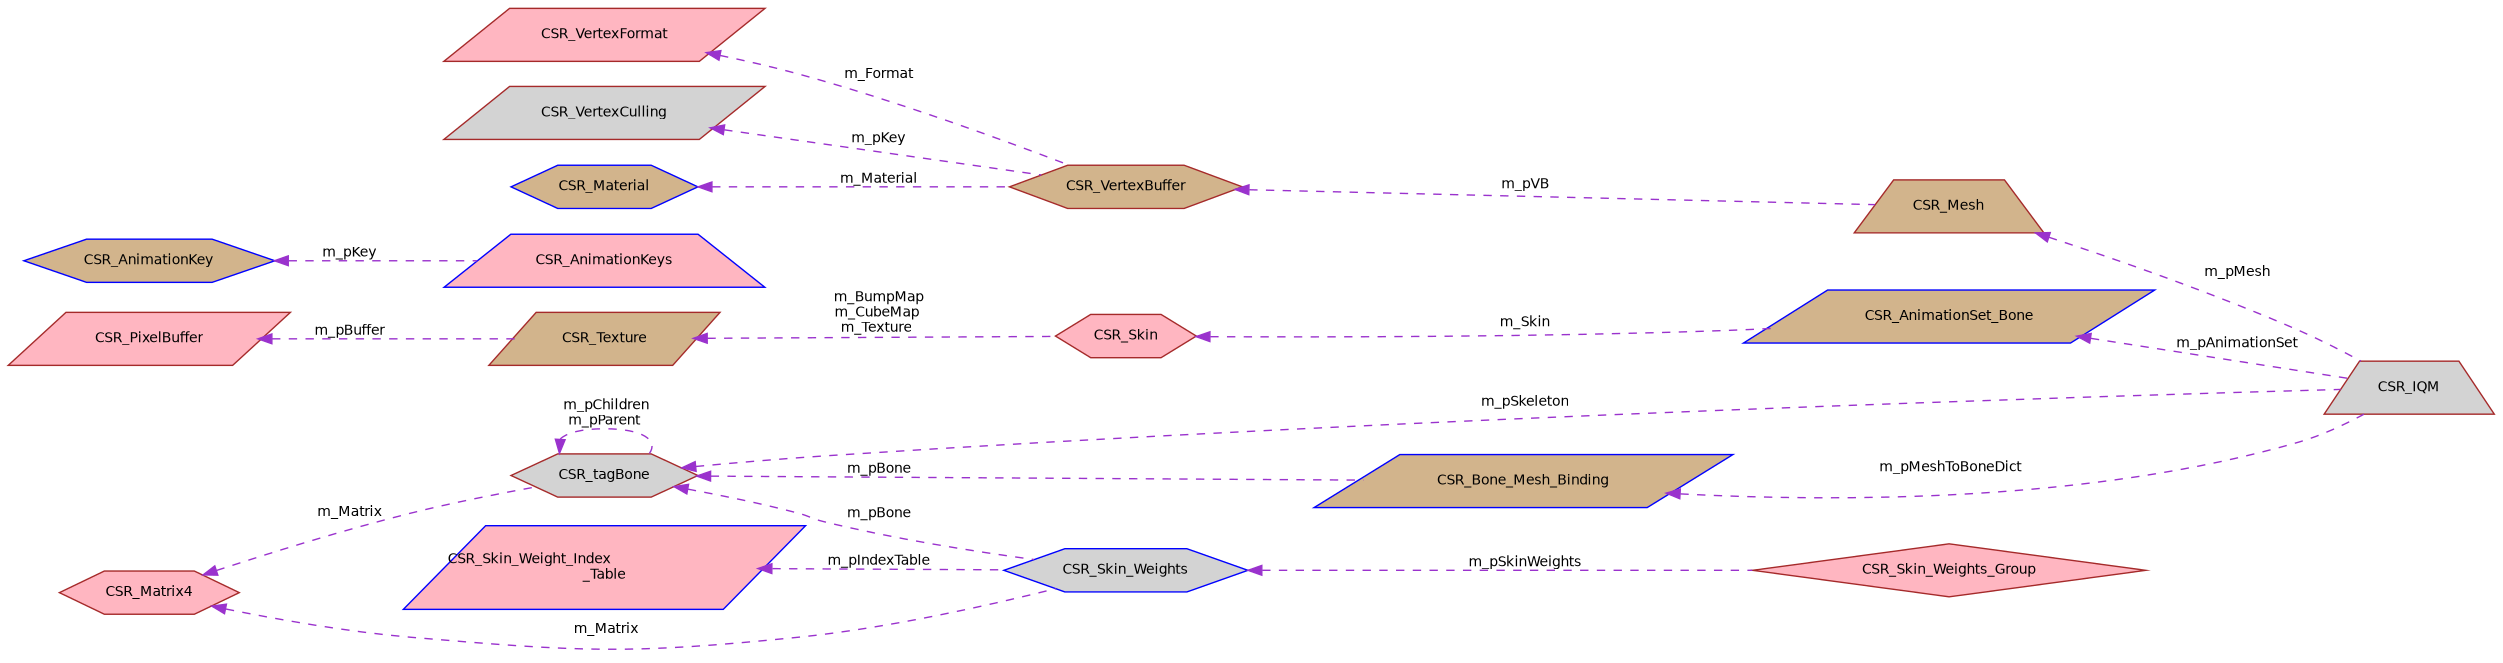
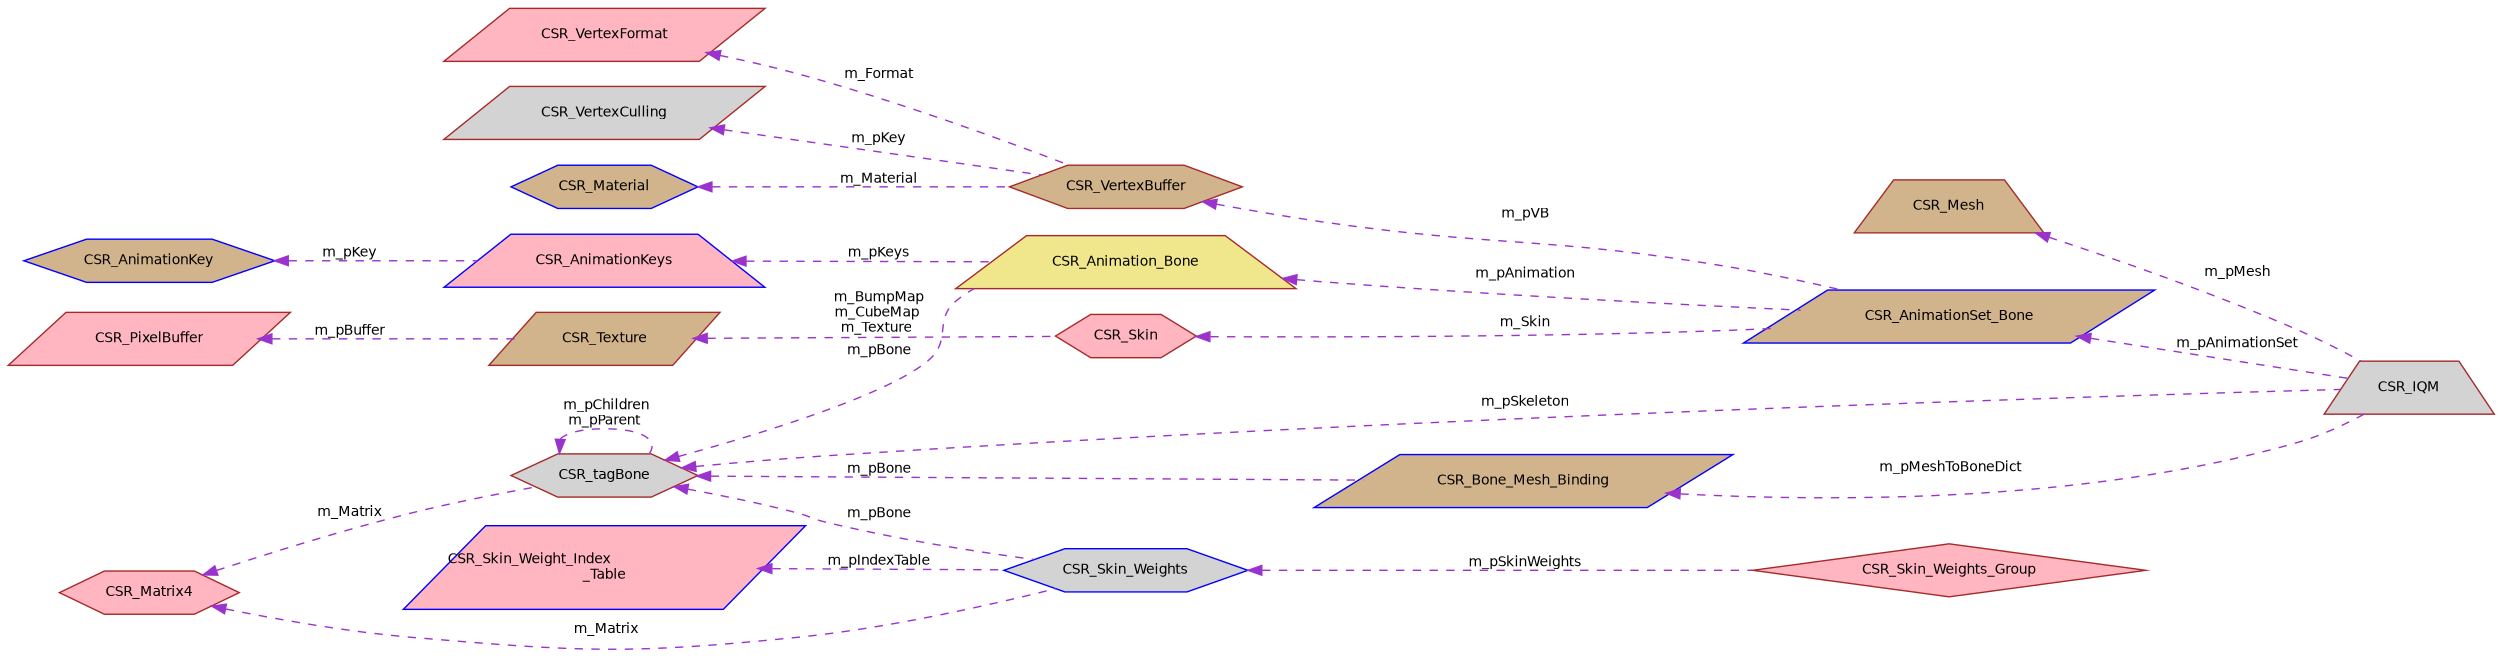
(1562, 197) -> (1530, 243)
none -> (1126, 262)
